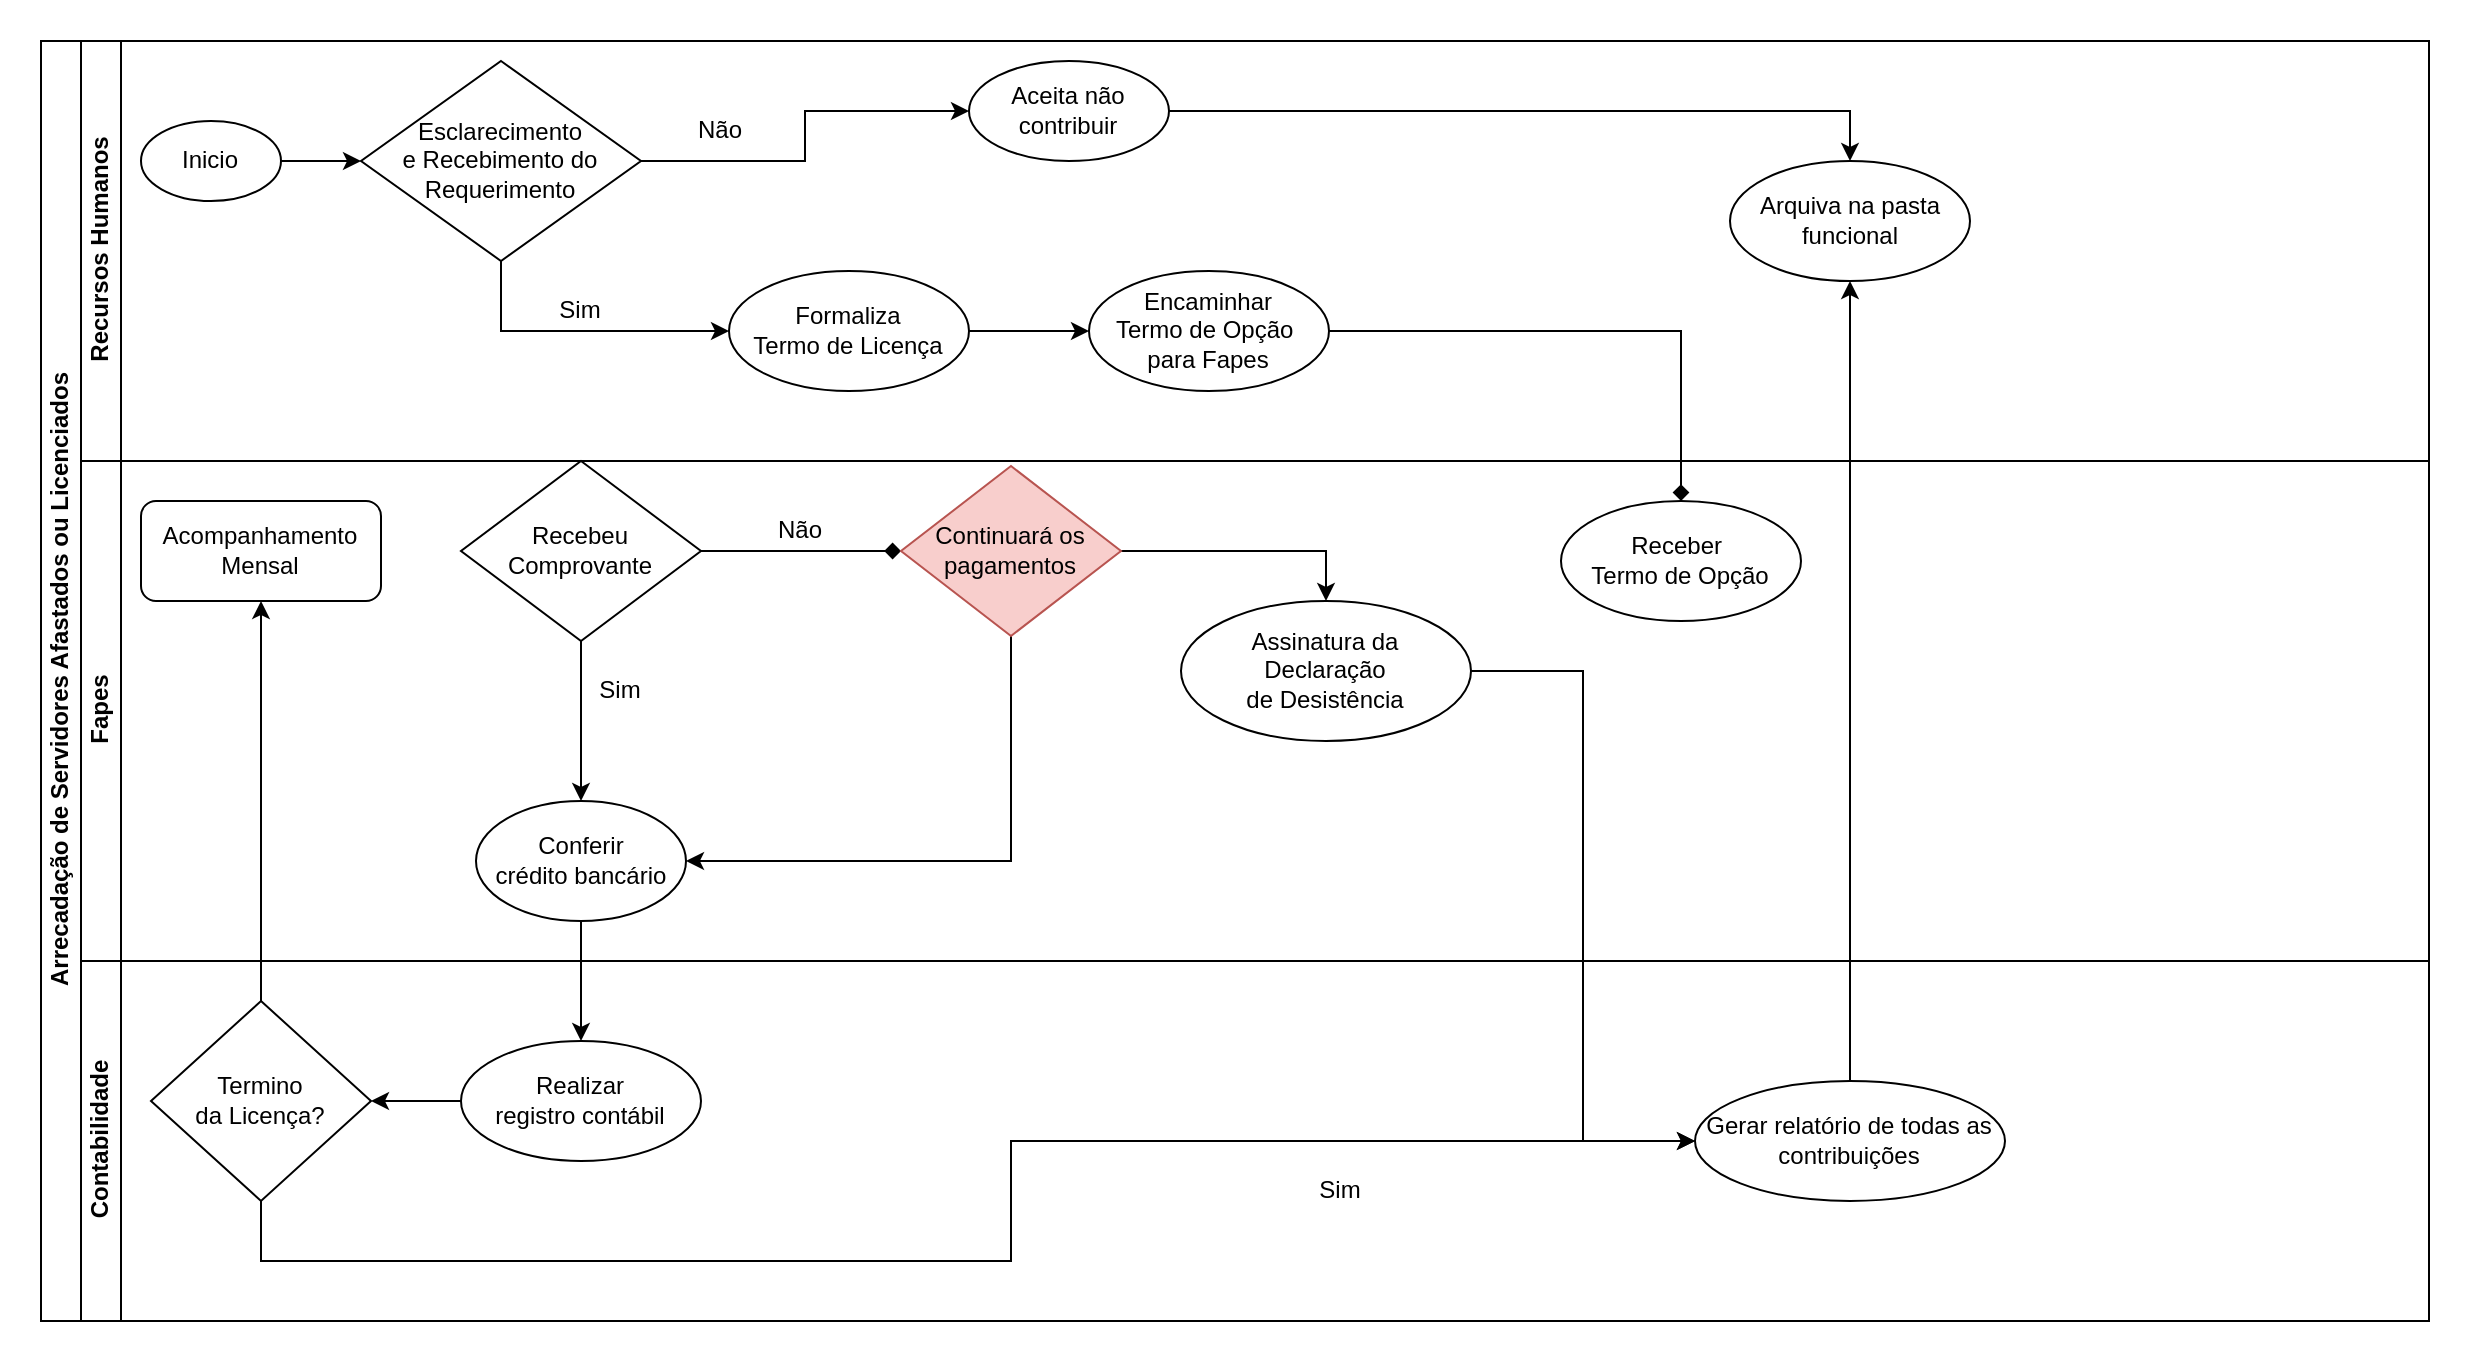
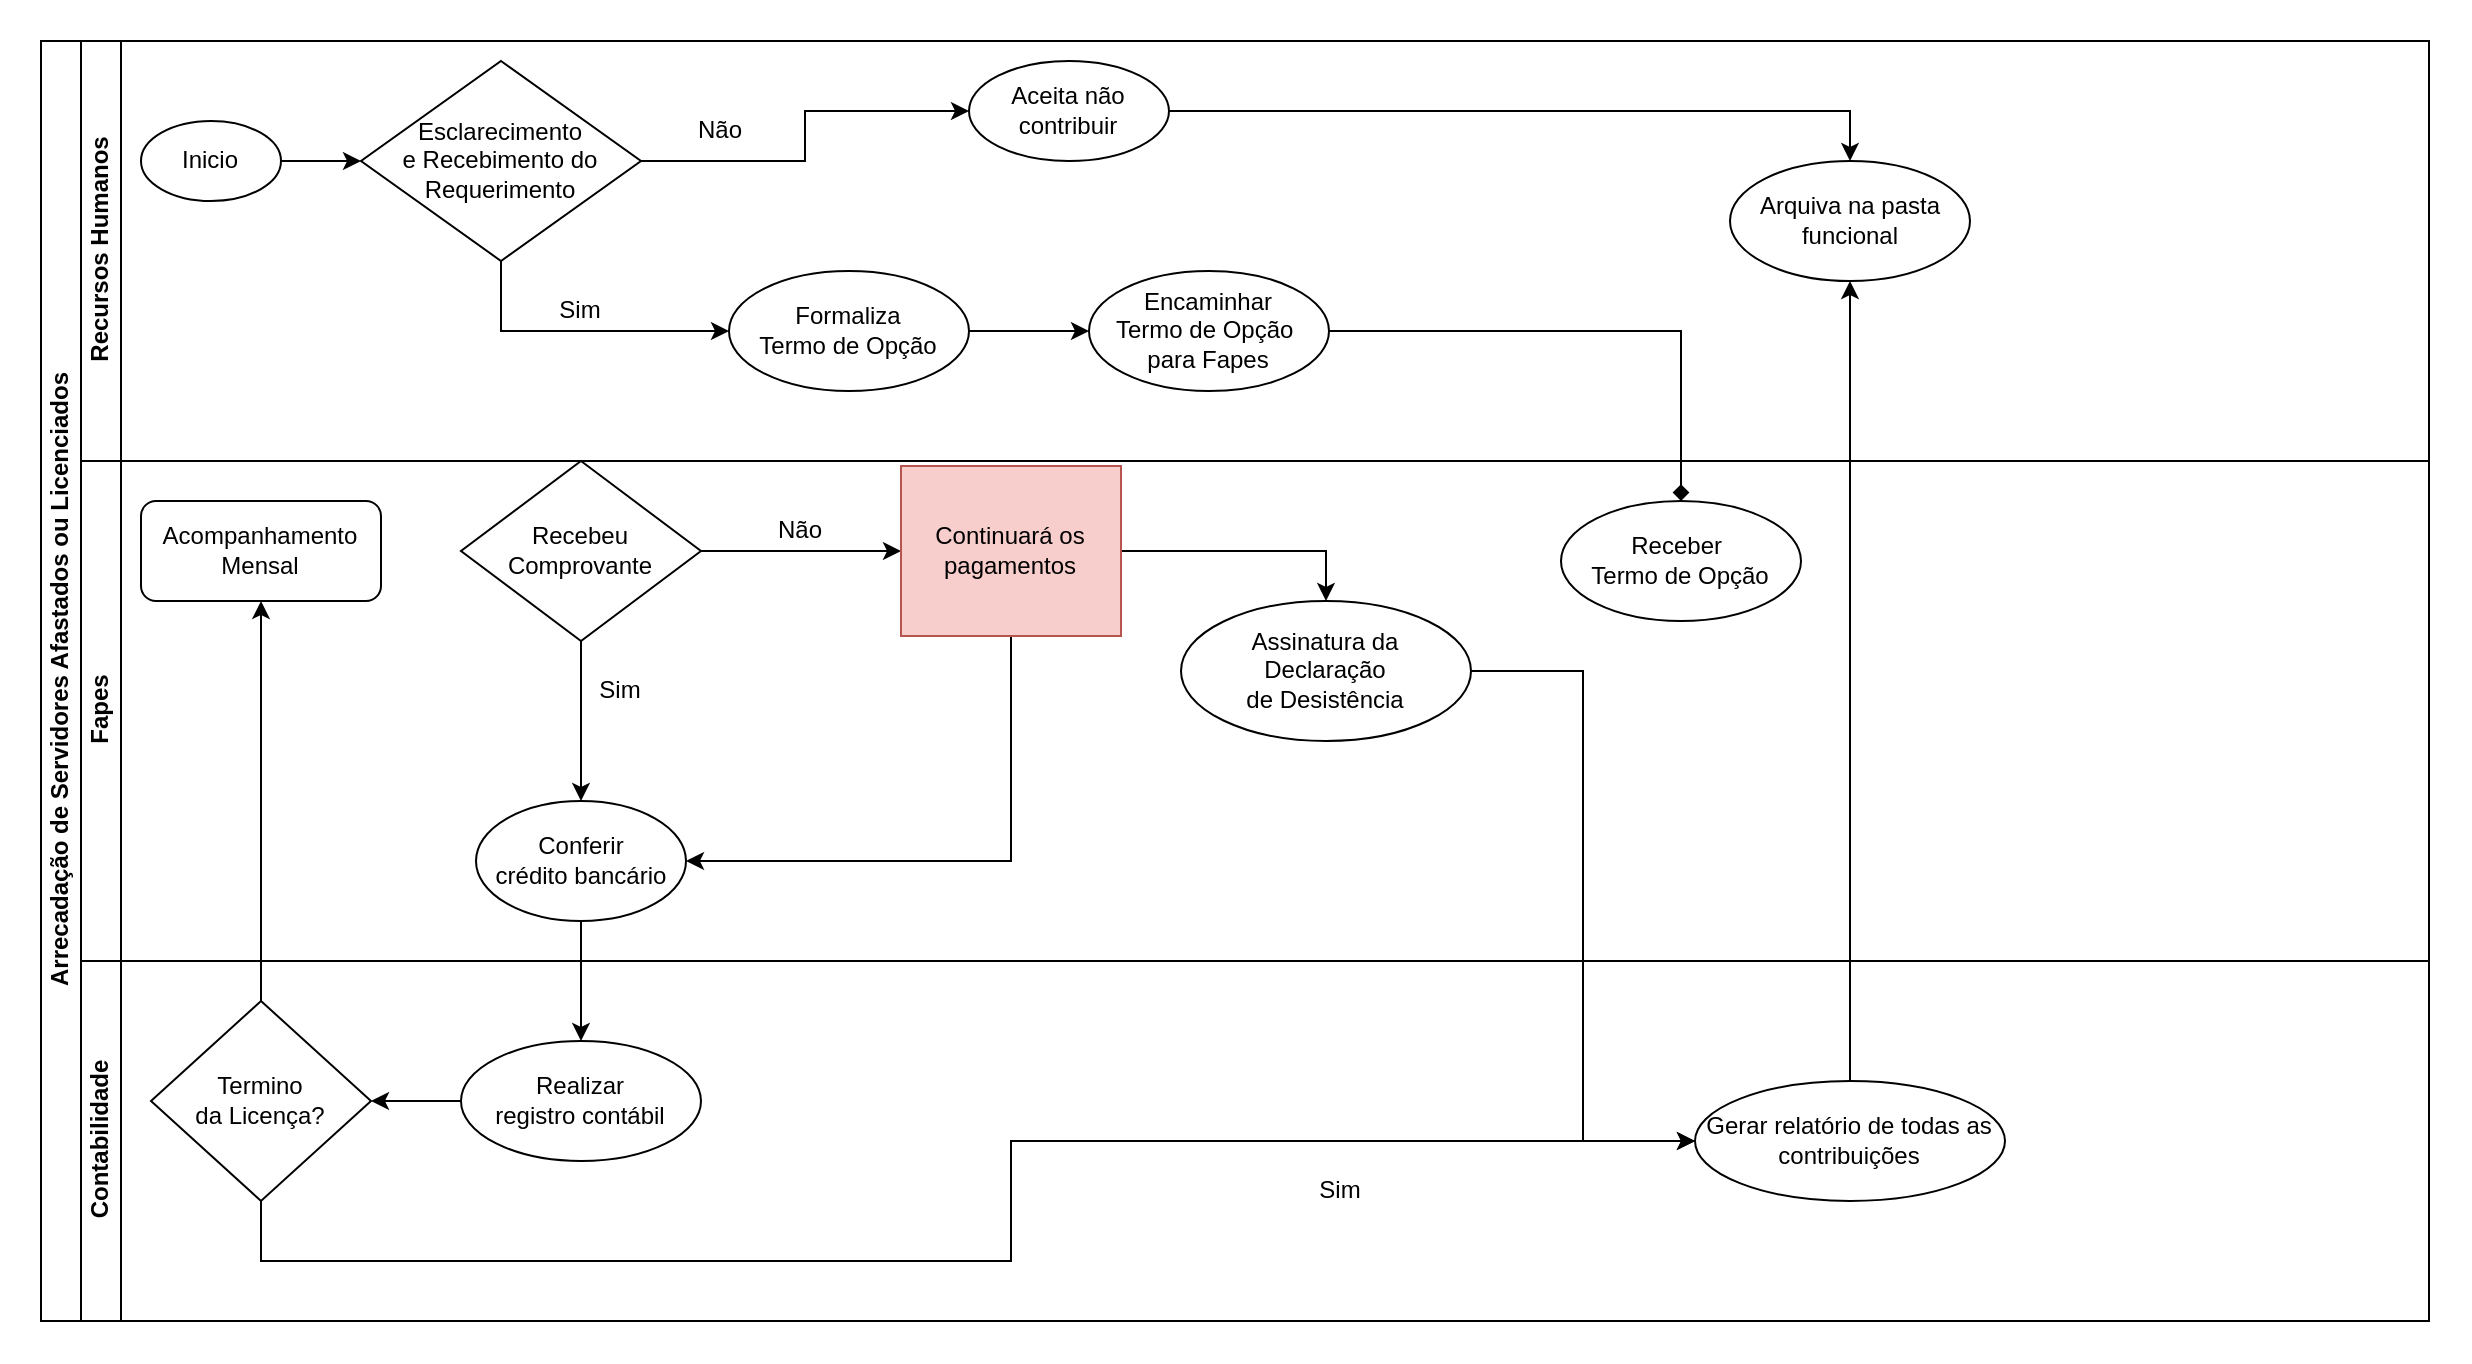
(849, 331) -> (849, 331)
(884, 551) -> (885, 551)
(1011, 551) -> (1011, 551)
